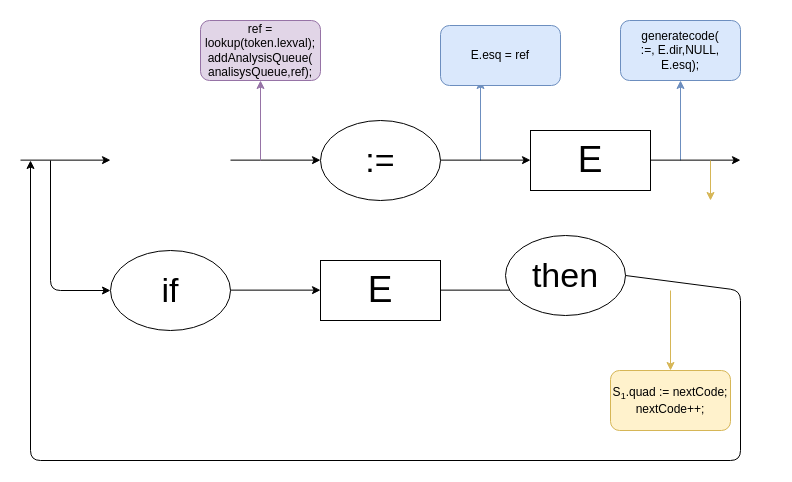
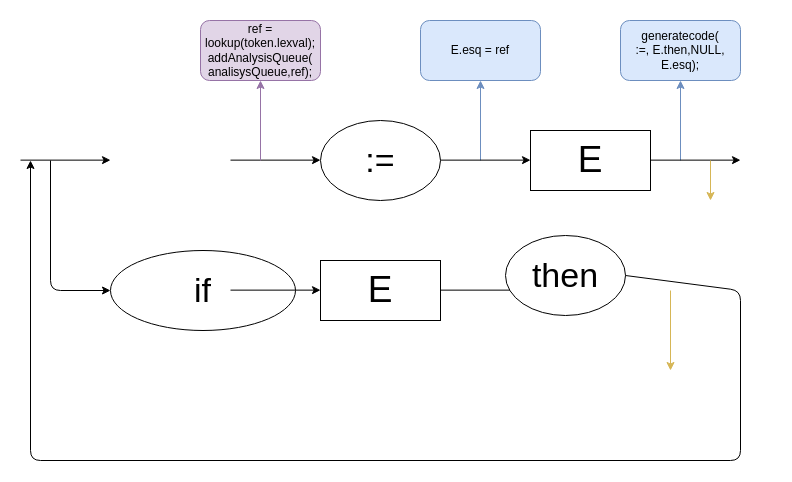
(681, 51) -> (681, 51)
(501, 56) -> (481, 51)
(171, 291) -> (203, 291)
(671, 401) -> none
